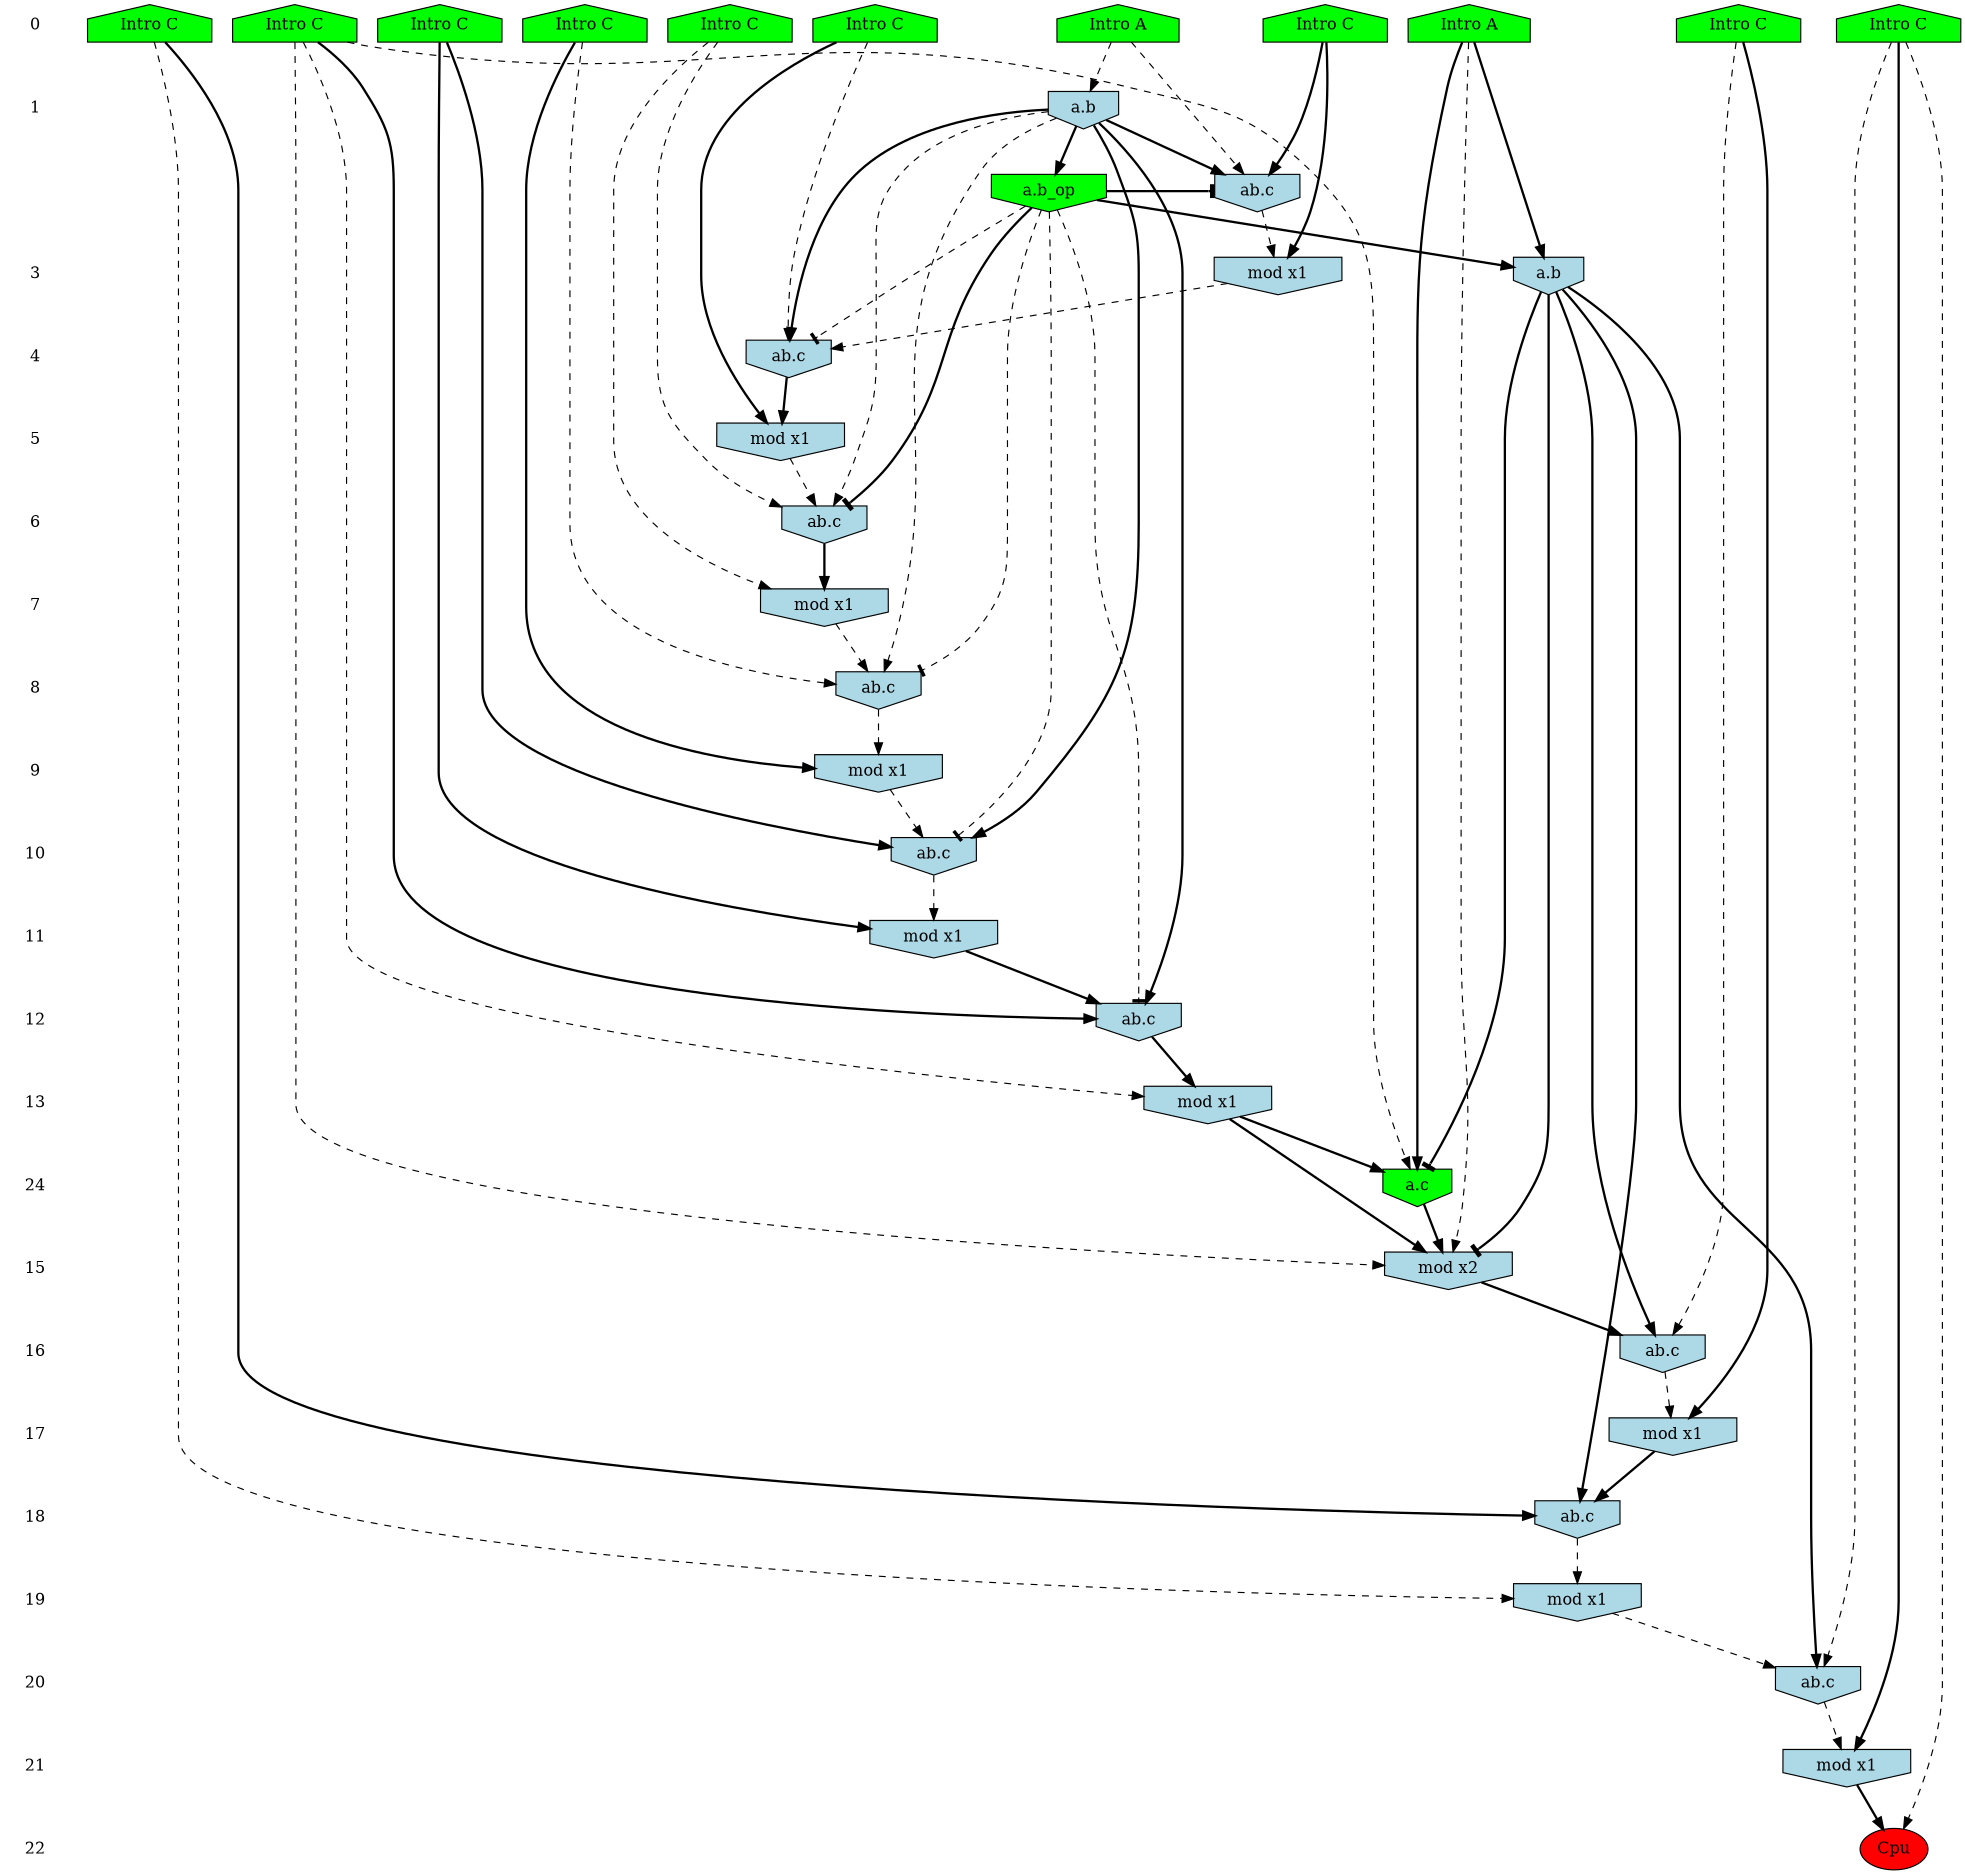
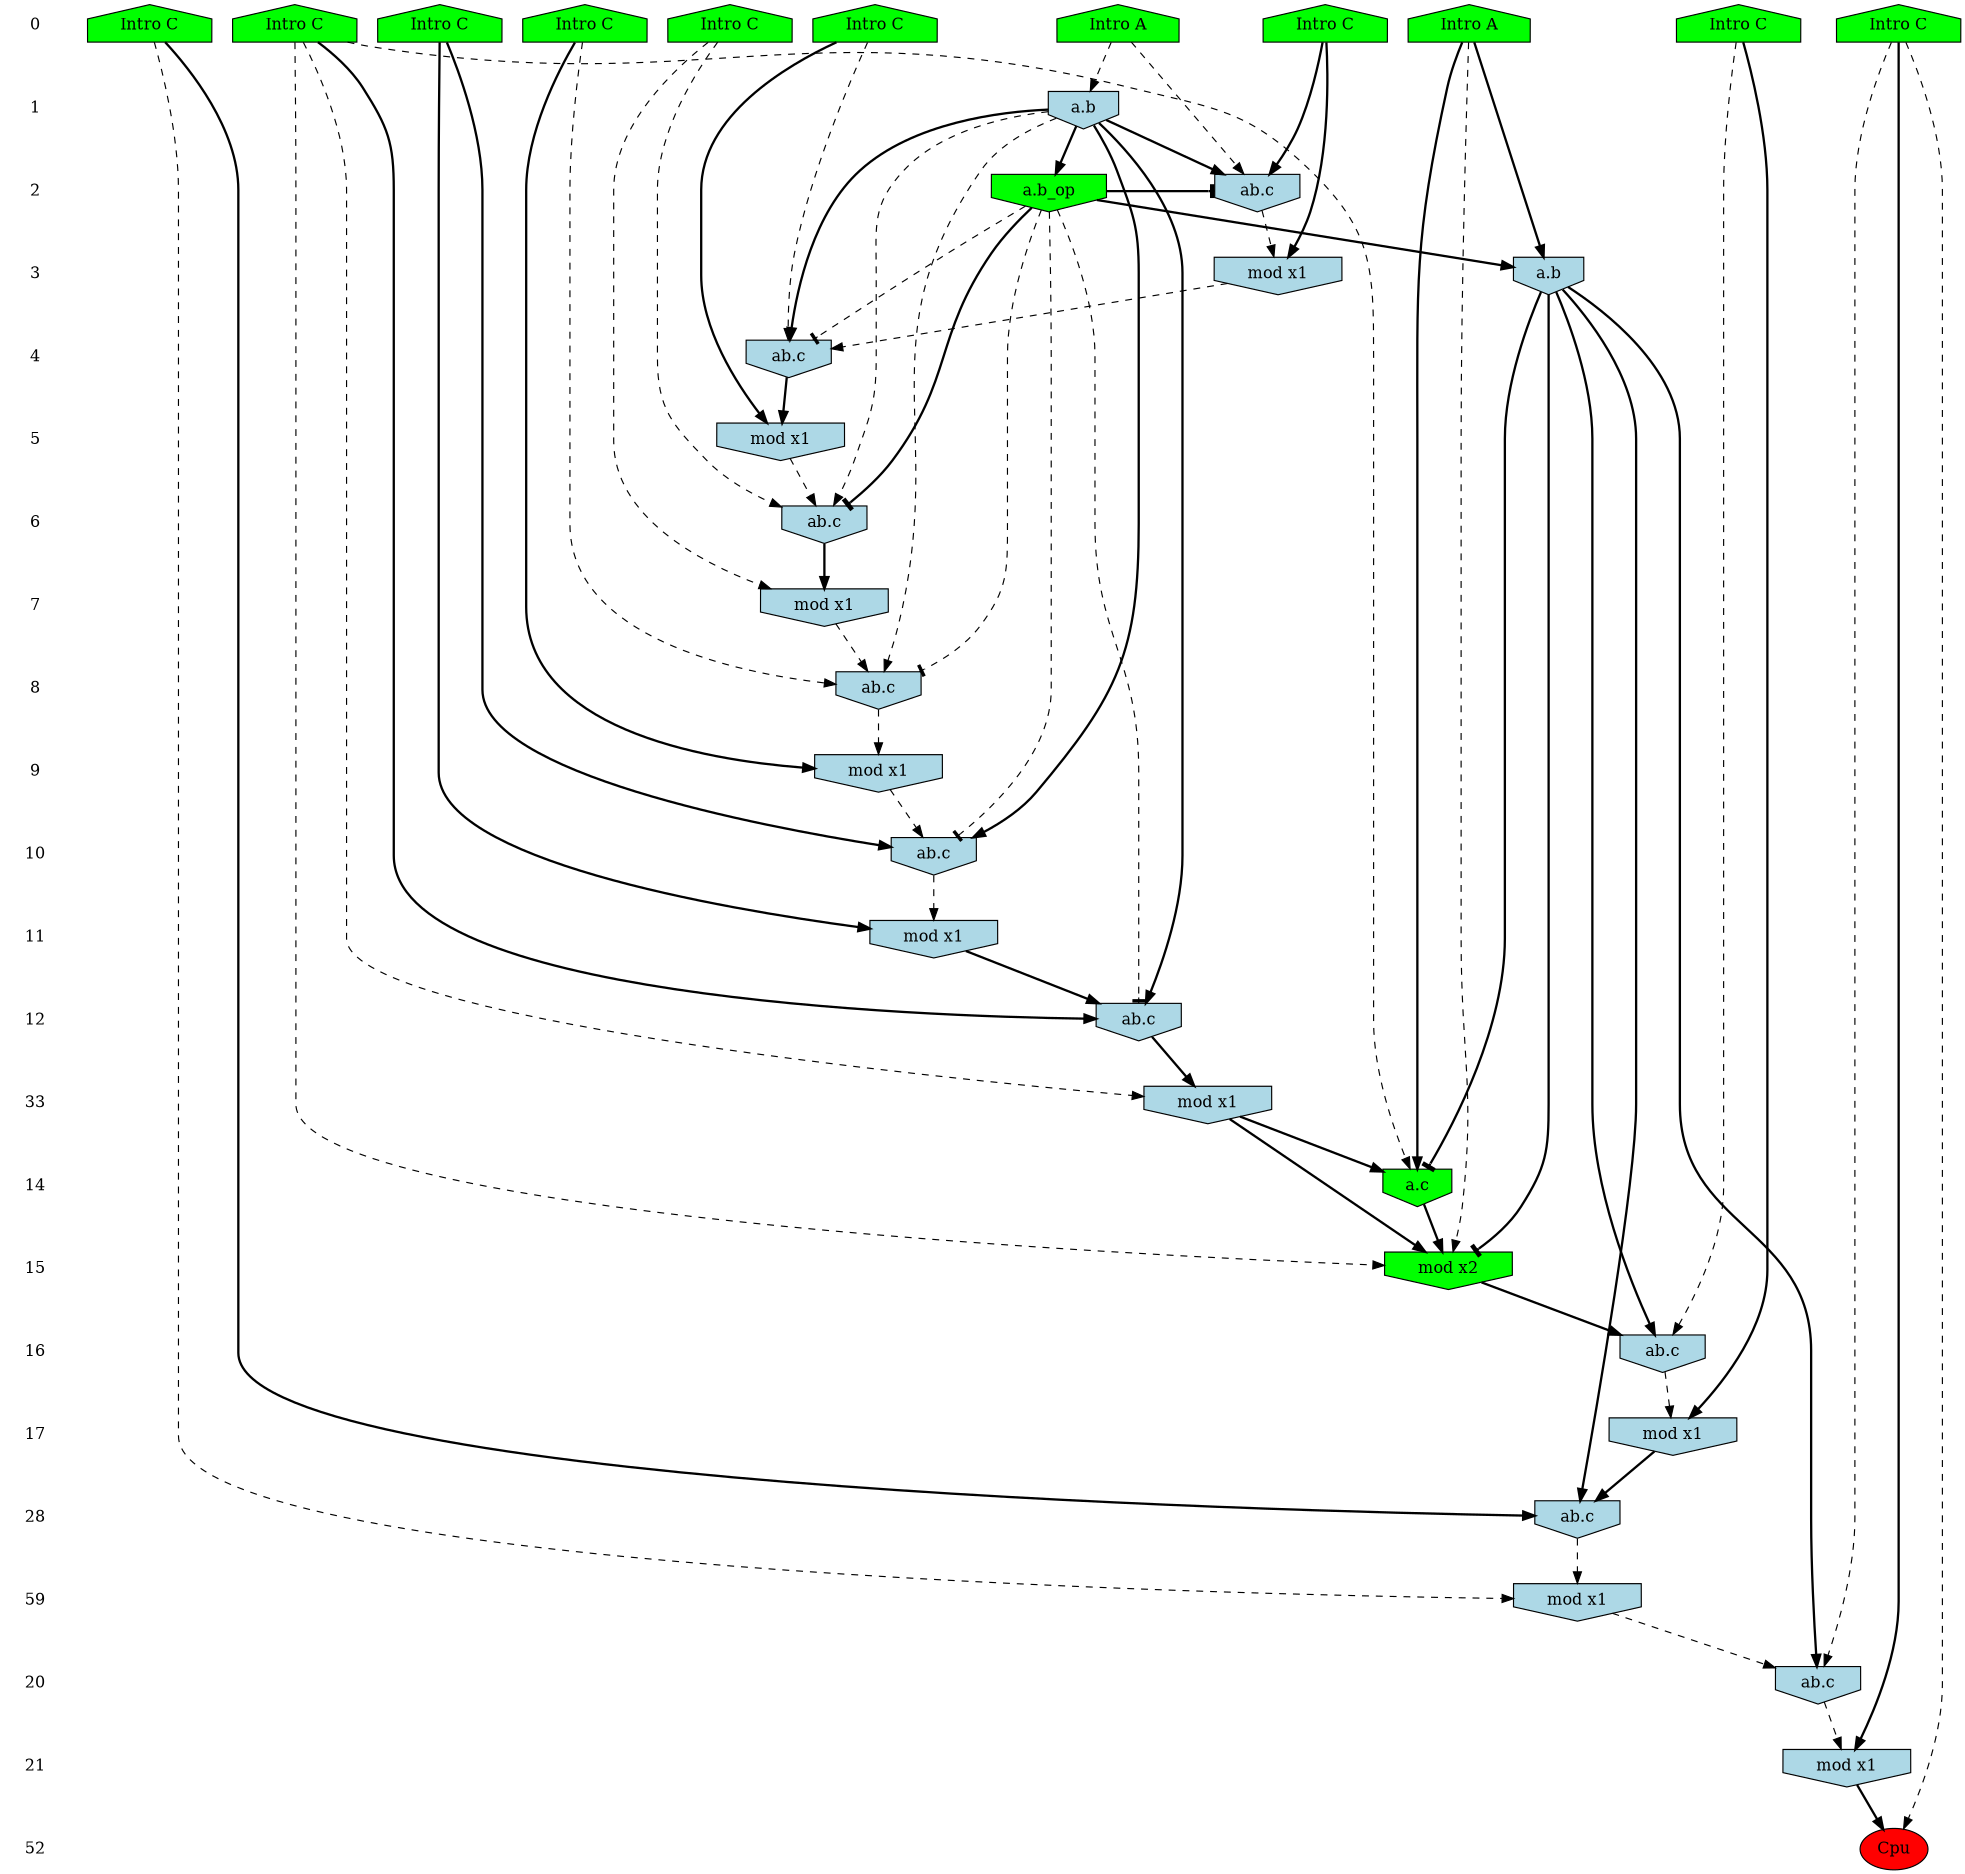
none -> (36, 191)
(36, 1103) -> (36, 1103)
(36, 1186) -> (36, 1186)
(1448, 1269) -> (1448, 1269)
(36, 1518) -> (36, 1518)
(36, 1600) -> (36, 1600)
(36, 1849) -> (36, 1849)
